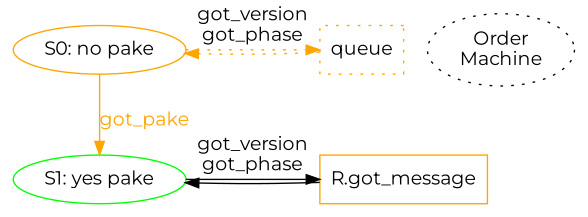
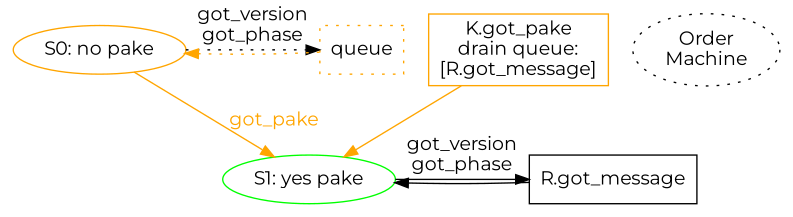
(246, 50) -> (246, 50)
none -> (519, 50)
(404, 179) -> (613, 179)
